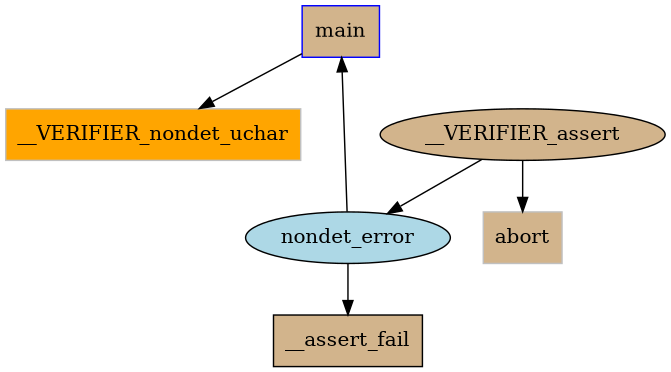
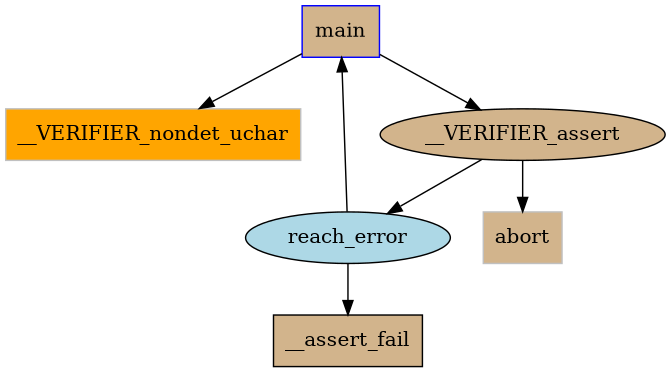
none -> (424, 79)
(348, 238) -> (348, 238)
